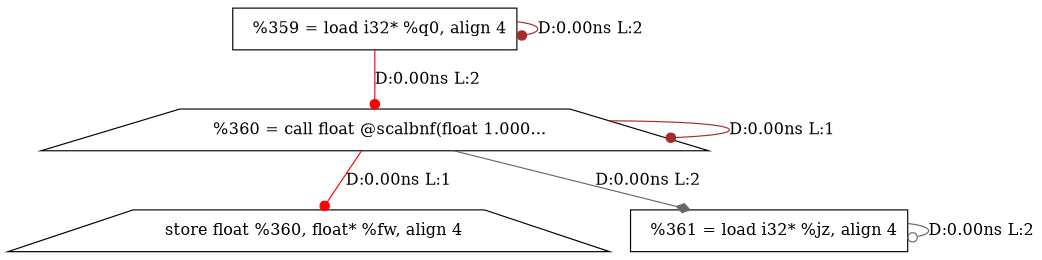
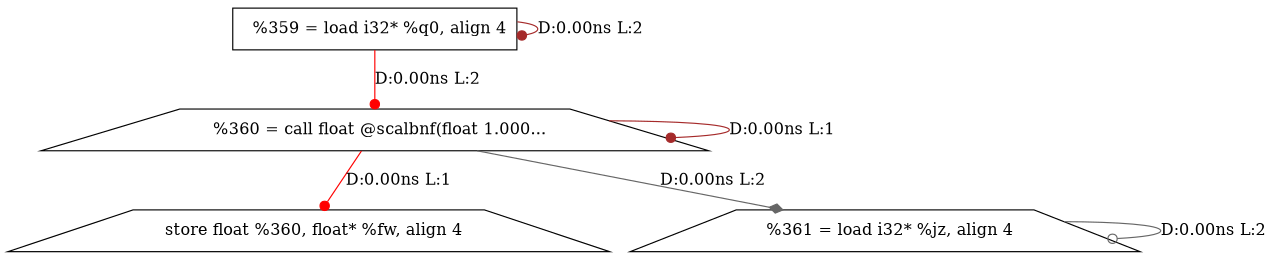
(769, 231) -> (885, 231)
